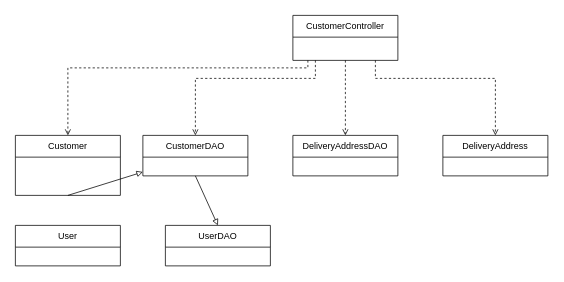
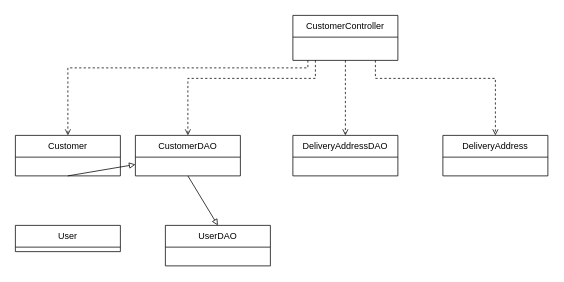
(195, 156) -> (188, 156)
(68, 165) -> (68, 156)
(68, 246) -> (68, 239)
